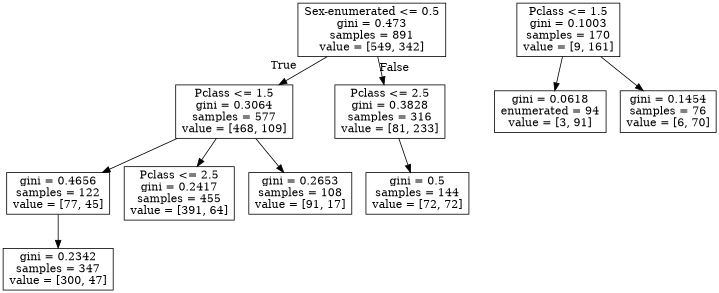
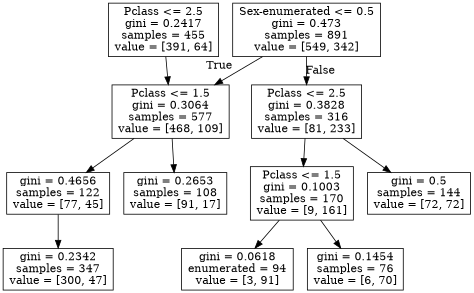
none -> (304, 148)
(209, 149) -> (167, 67)
